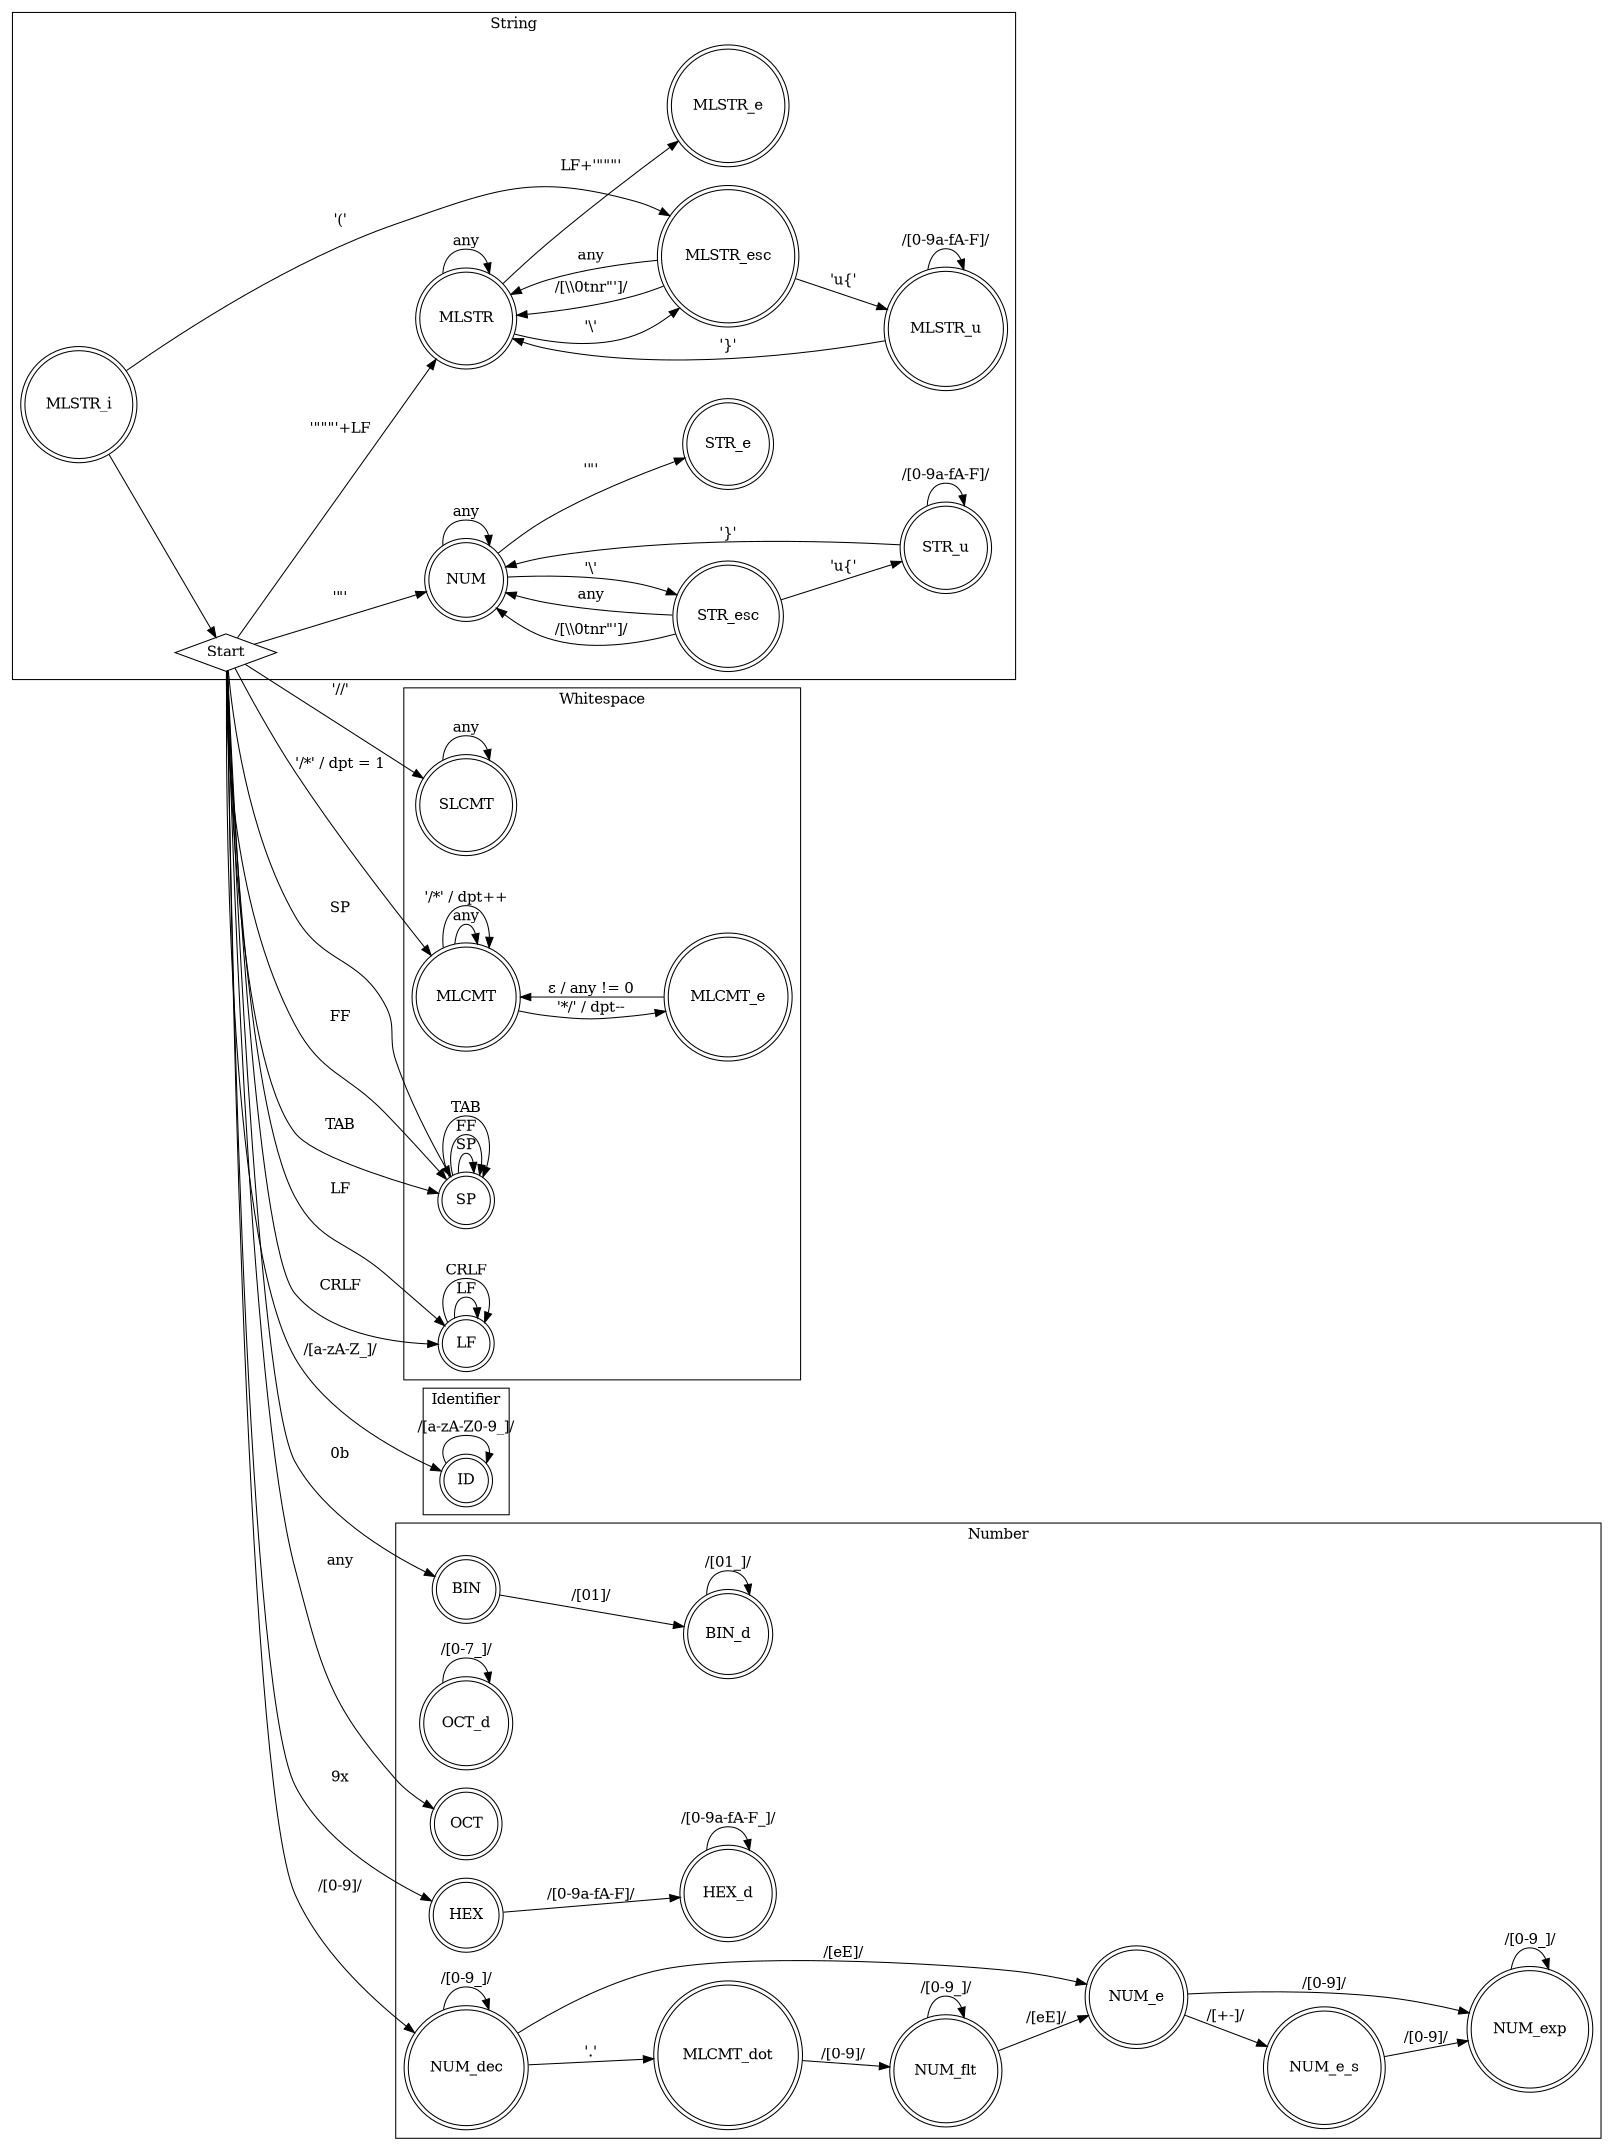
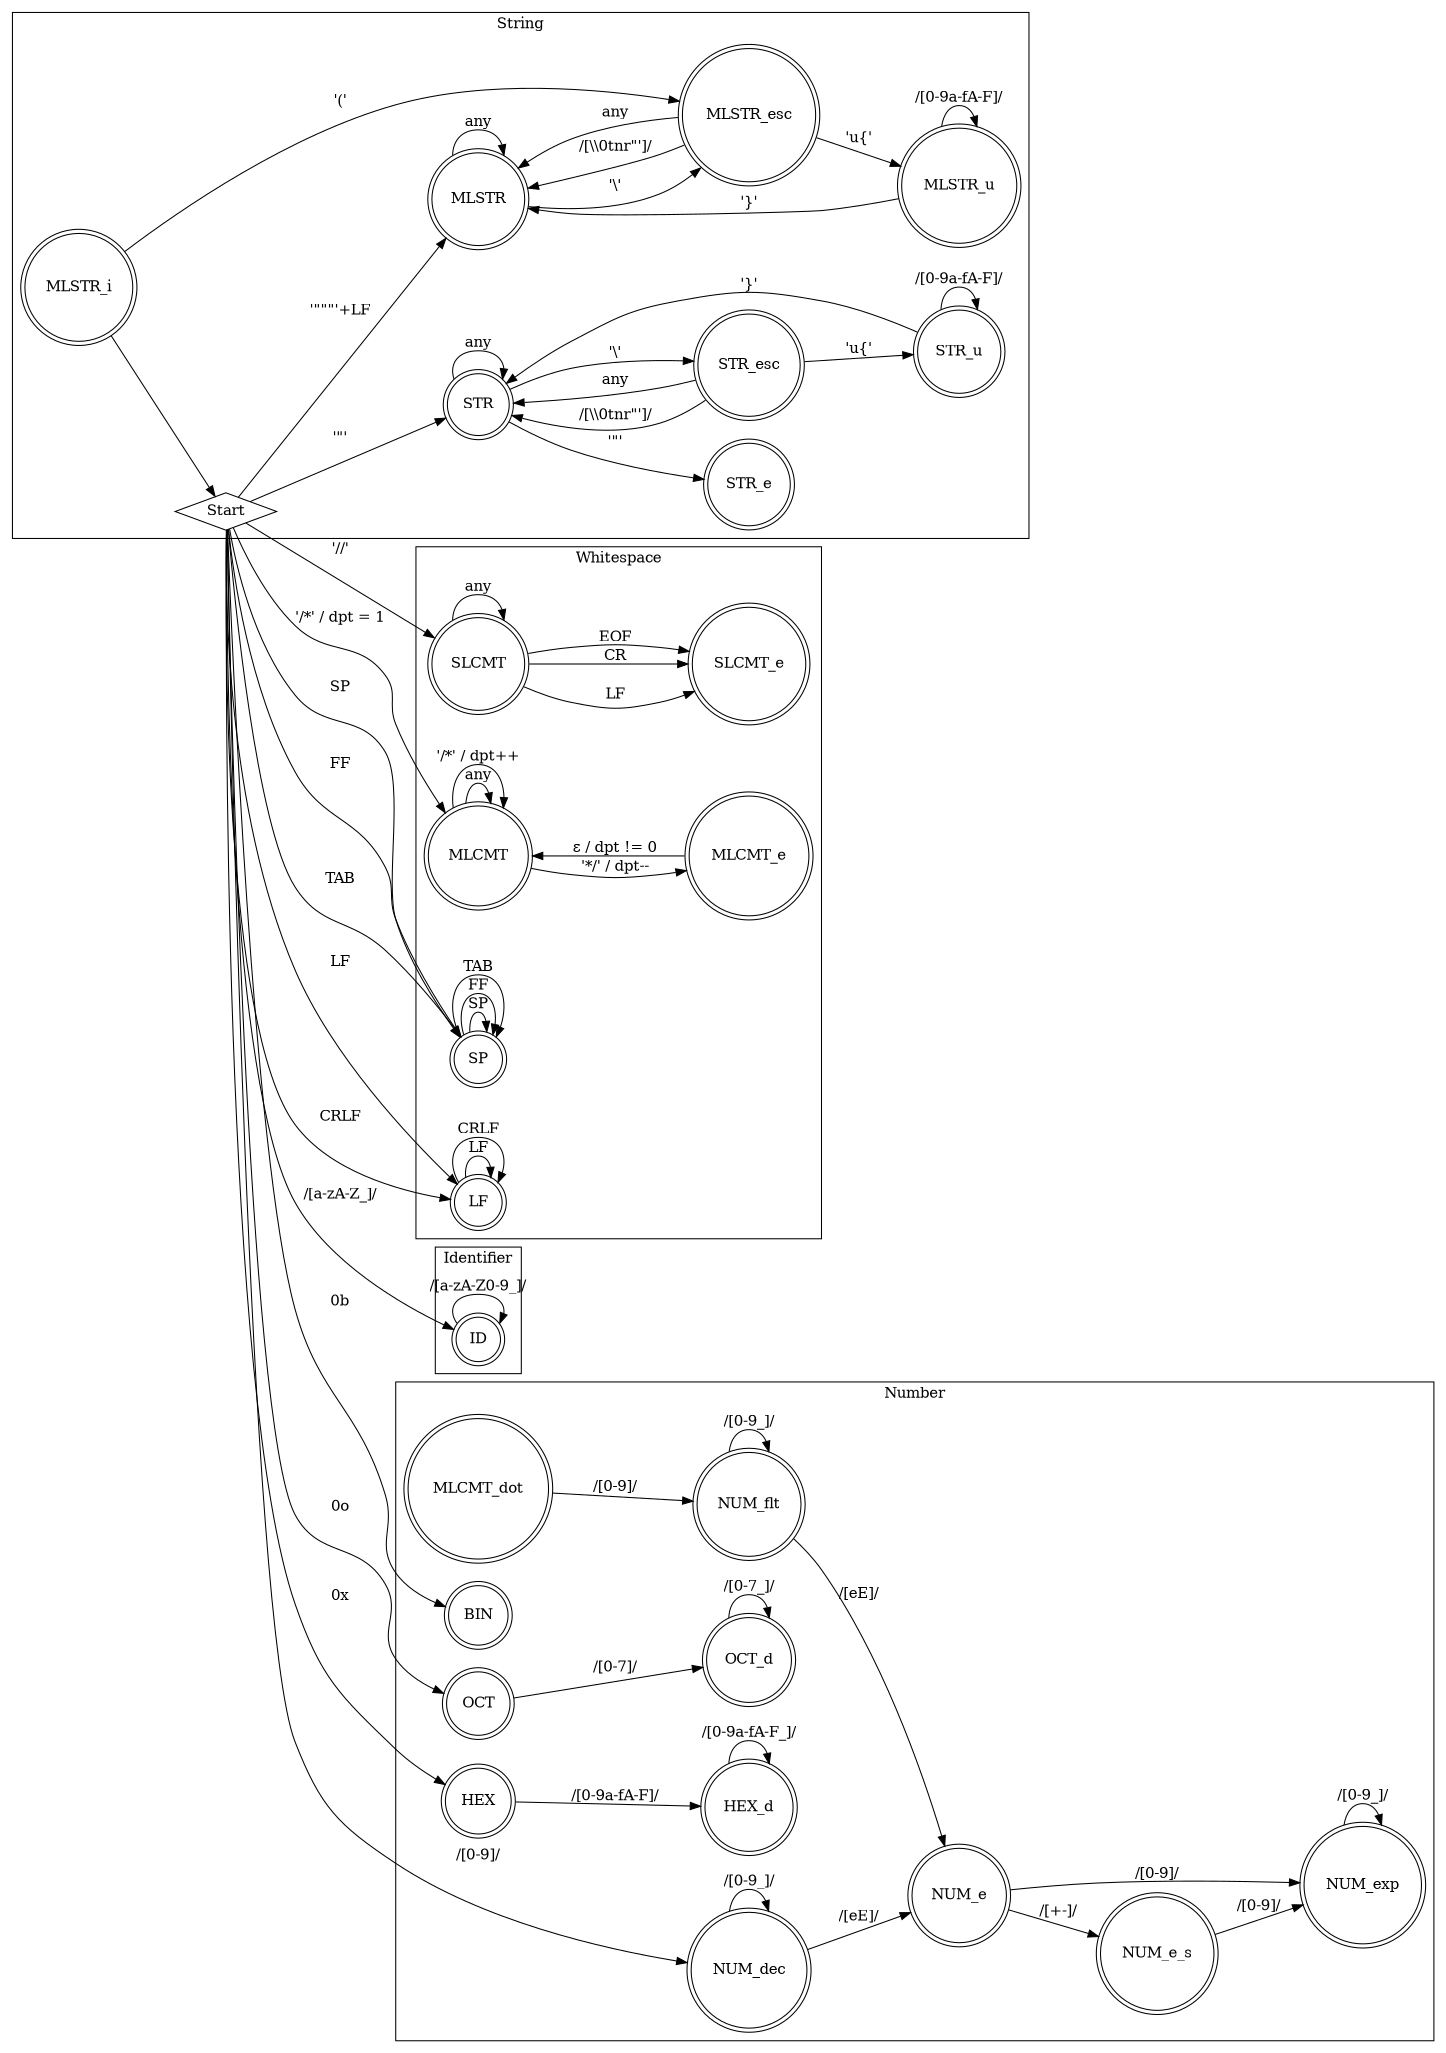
(728, 106) -> none
(466, 580) -> (478, 405)
none -> (749, 664)
(591, 989) -> (615, 848)
(340, 1561) -> (340, 1507)
(728, 1634) -> none
none -> (603, 1683)
(340, 1778) -> (340, 1596)
(586, 2062) -> none
